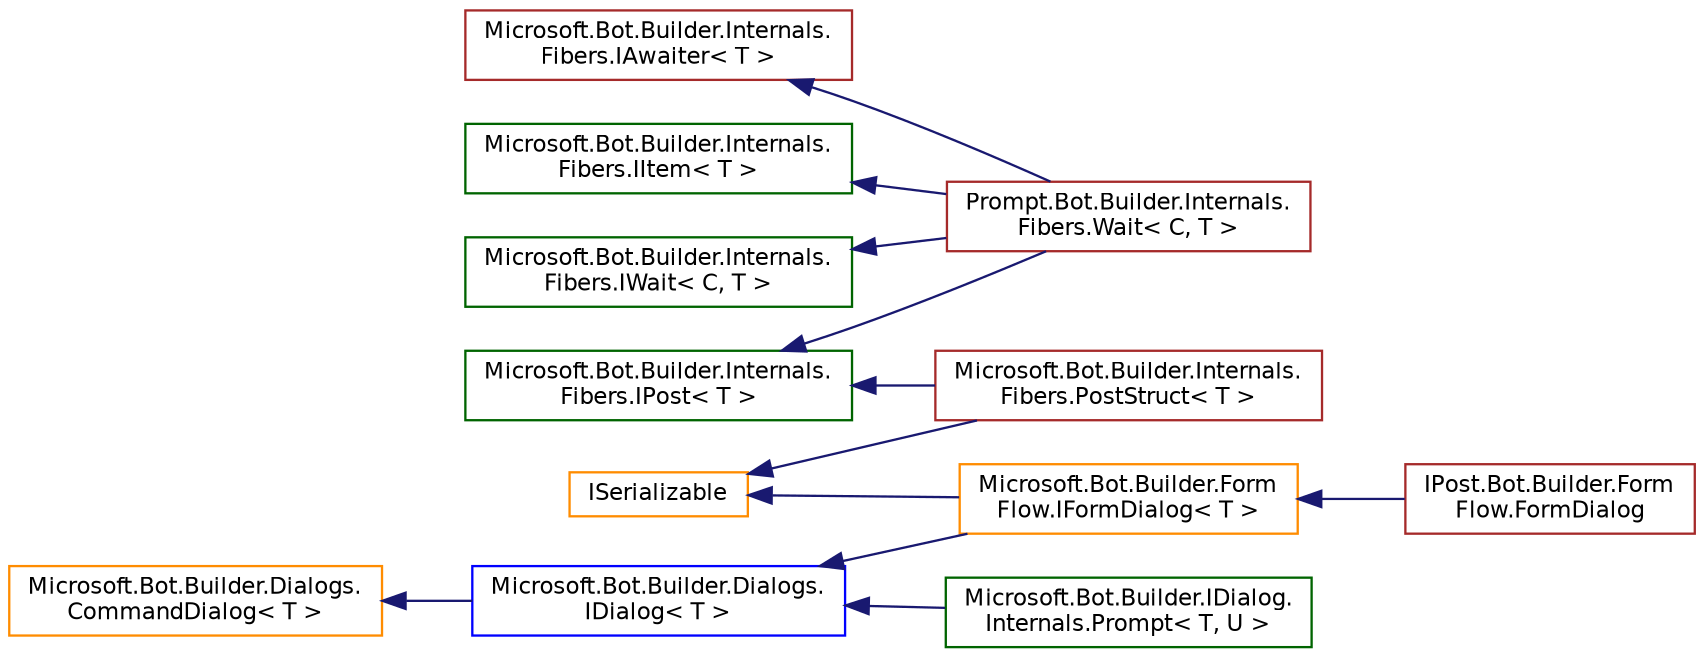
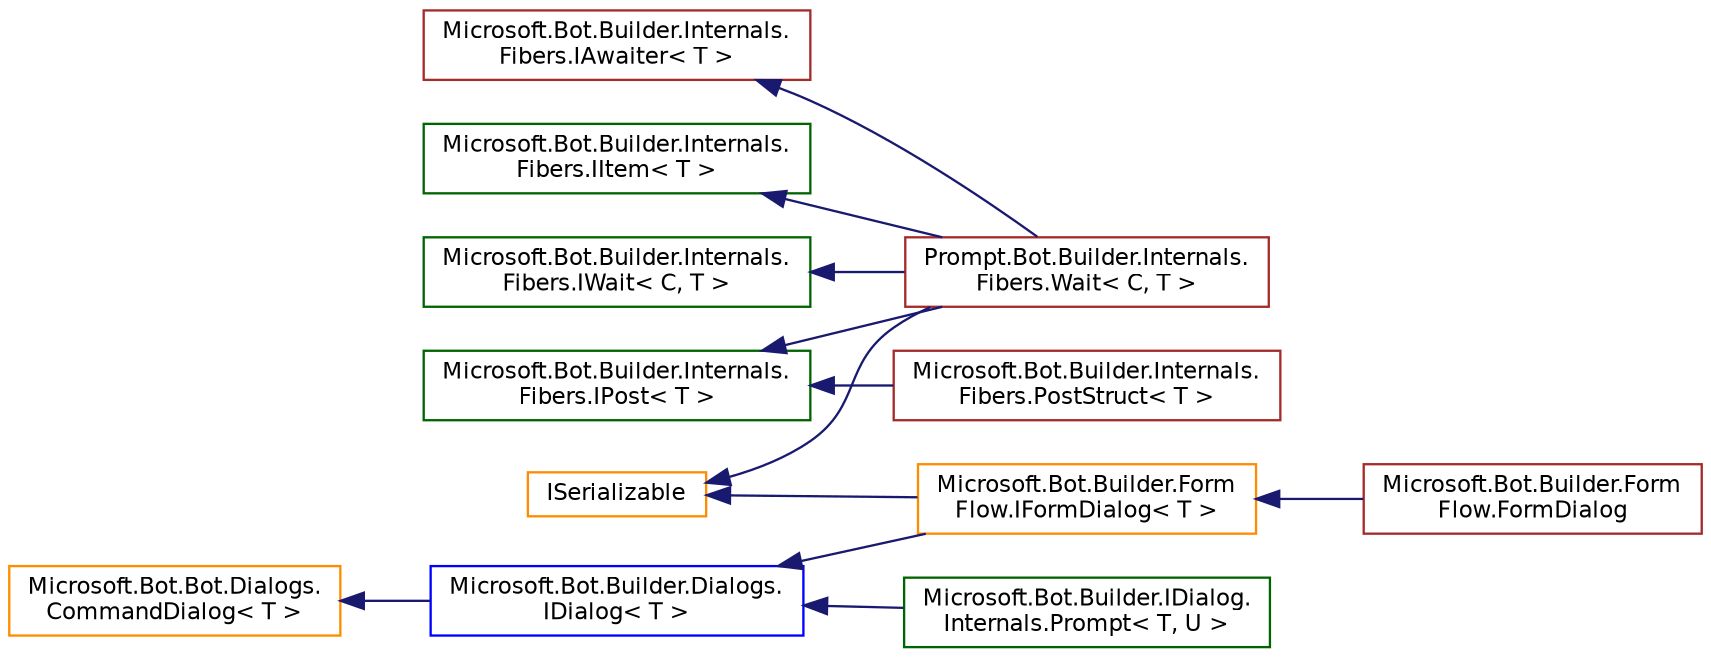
(874, 444) -> (842, 405)
(1550, 499) -> (1533, 499)
(196, 601) -> (175, 601)
